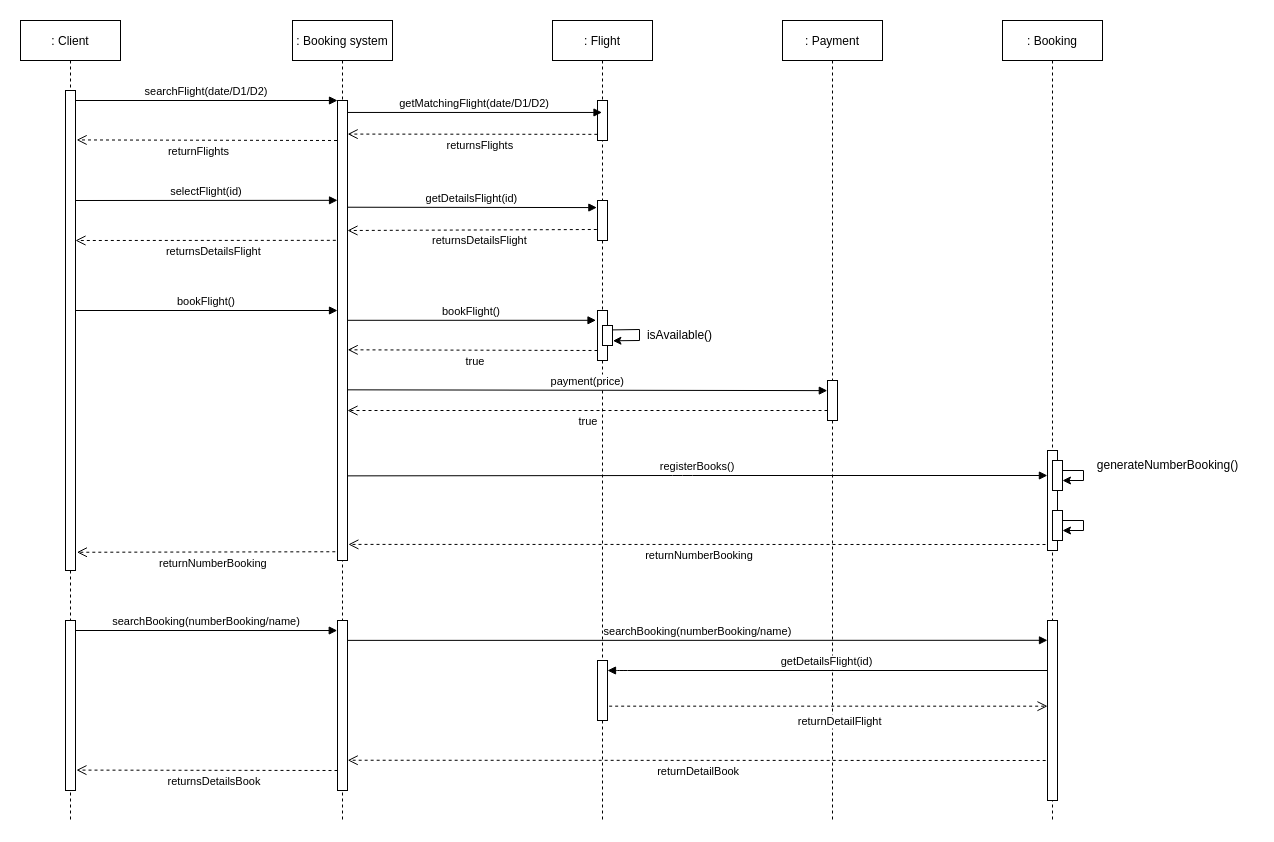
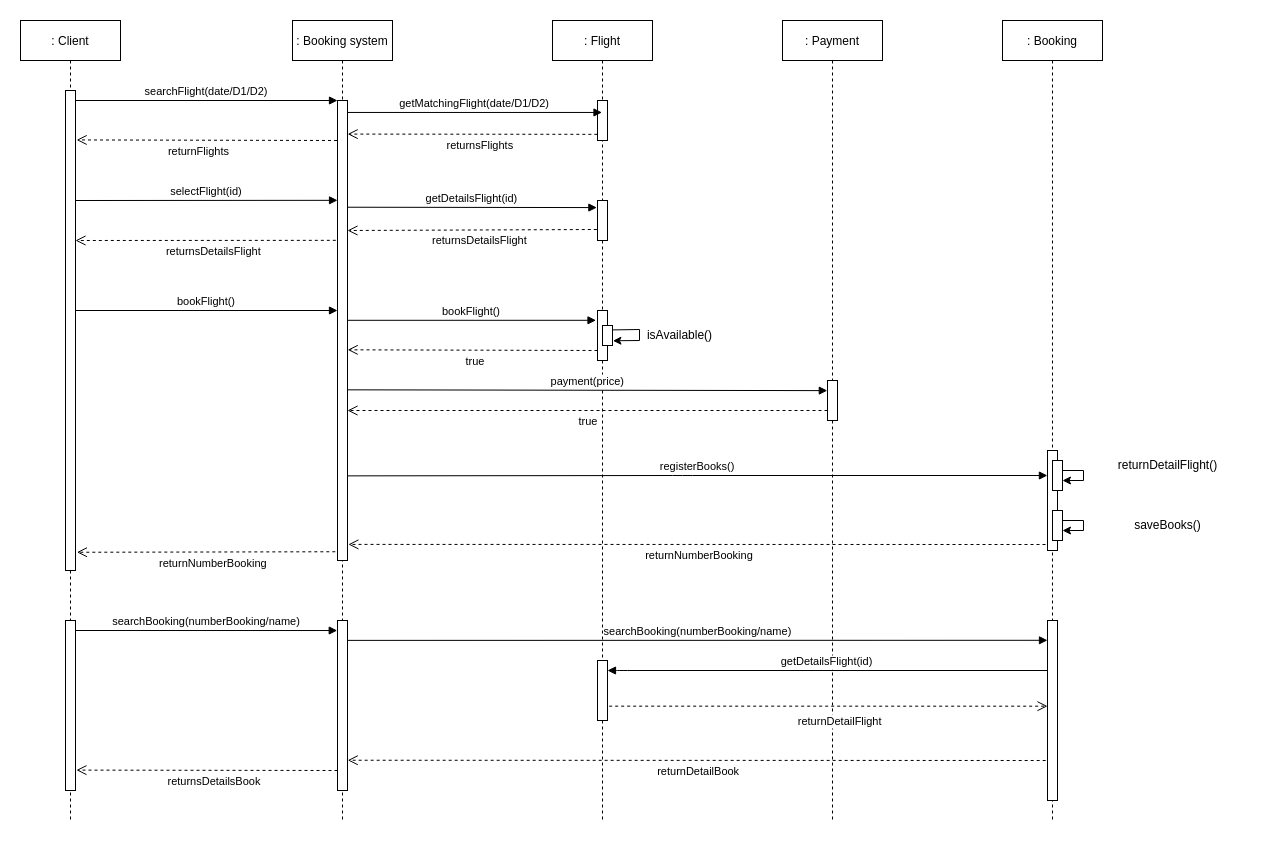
(1168, 466) -> (1168, 466)
none -> (1168, 526)
